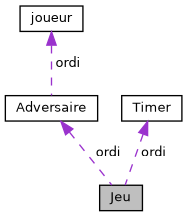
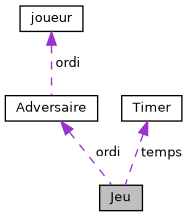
(152, 153) -> (160, 153)
